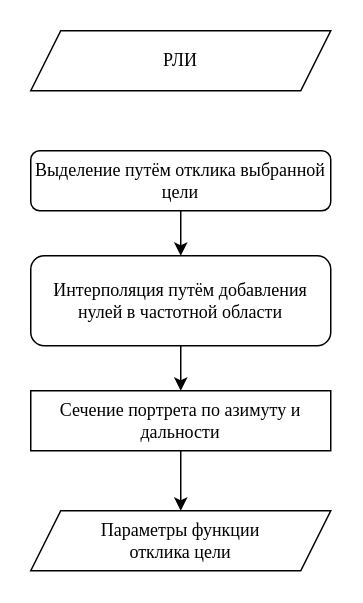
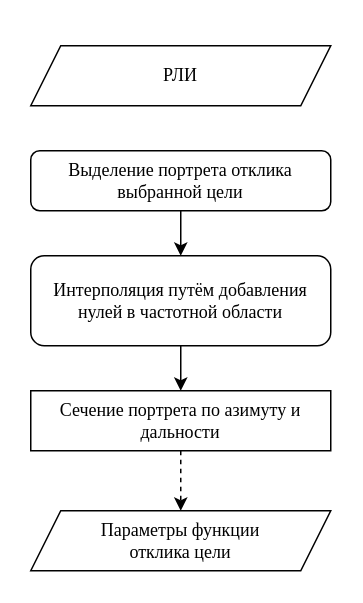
(181, 61) -> (181, 76)
(181, 181) -> (181, 181)
(181, 475) -> (181, 475)
